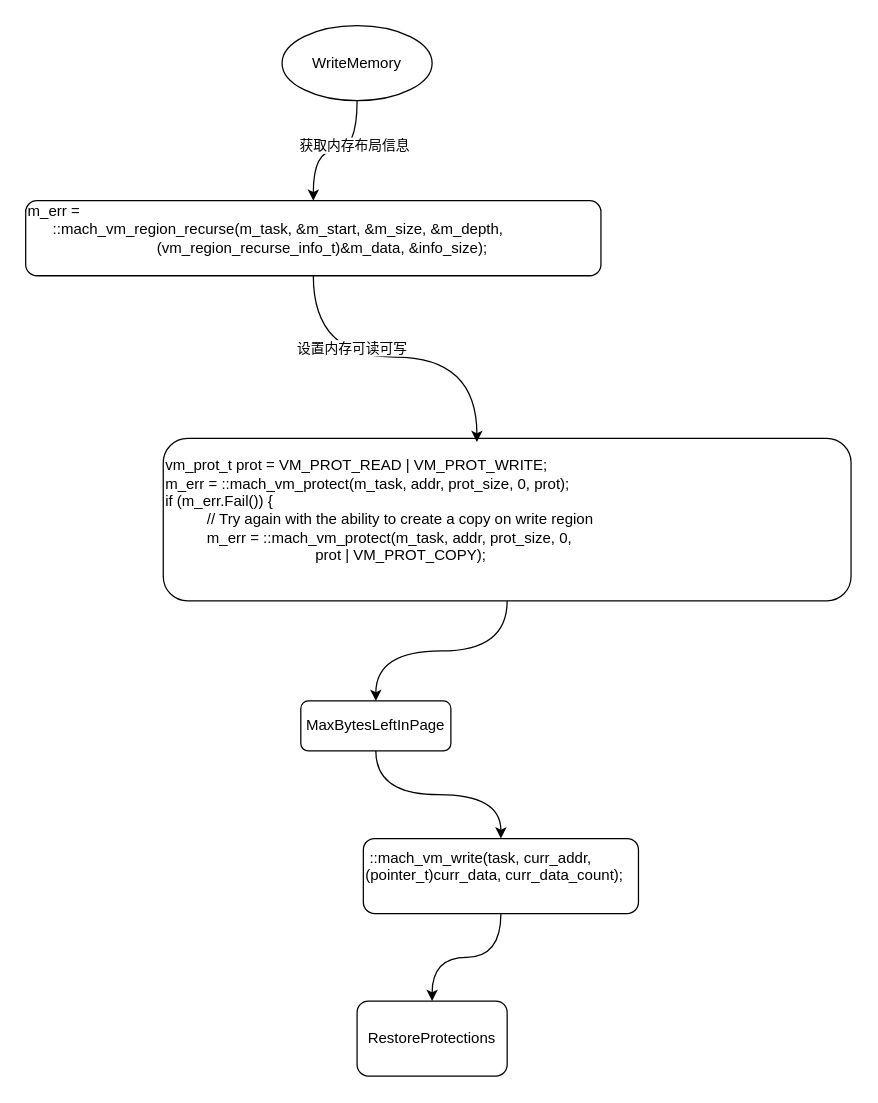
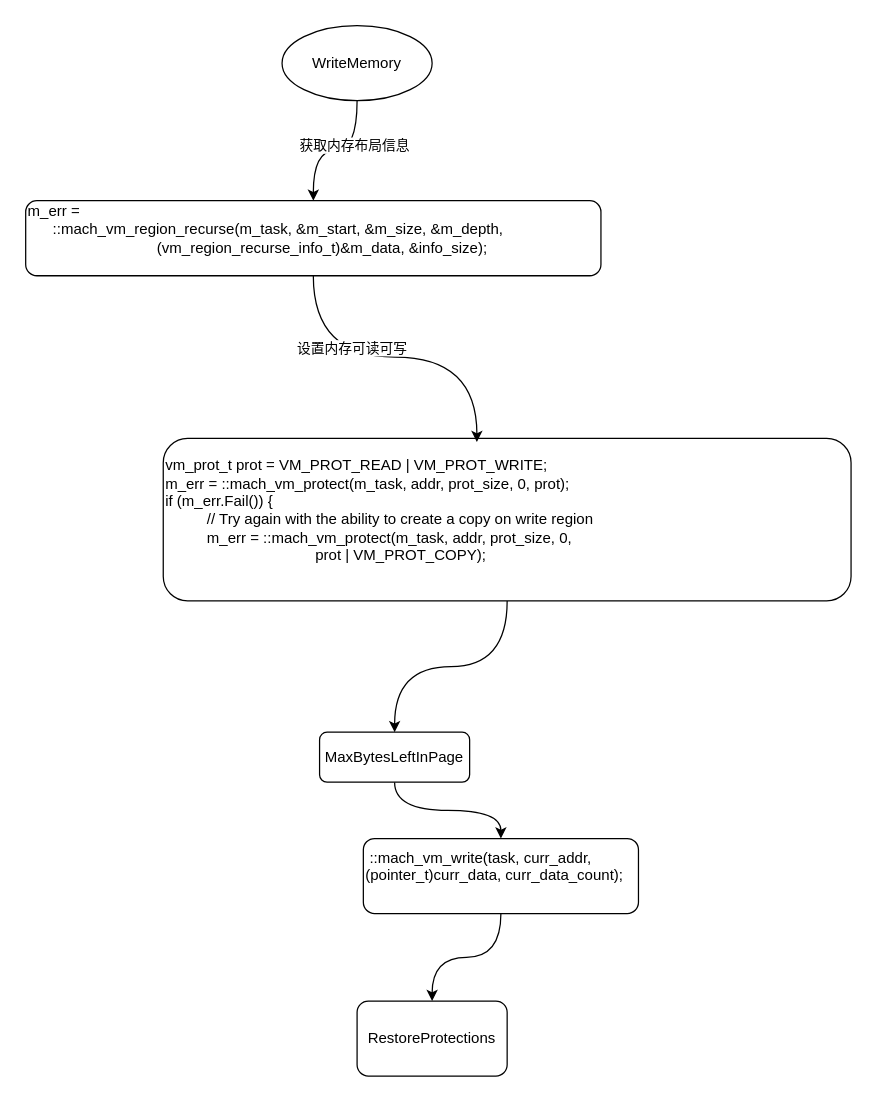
(376, 726) -> (394, 757)
